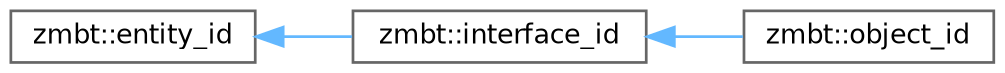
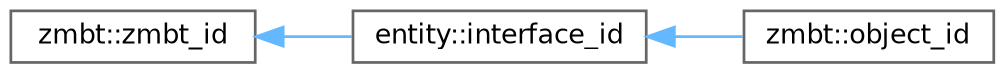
(133, 37) -> (133, 37)
(500, 37) -> (500, 37)
